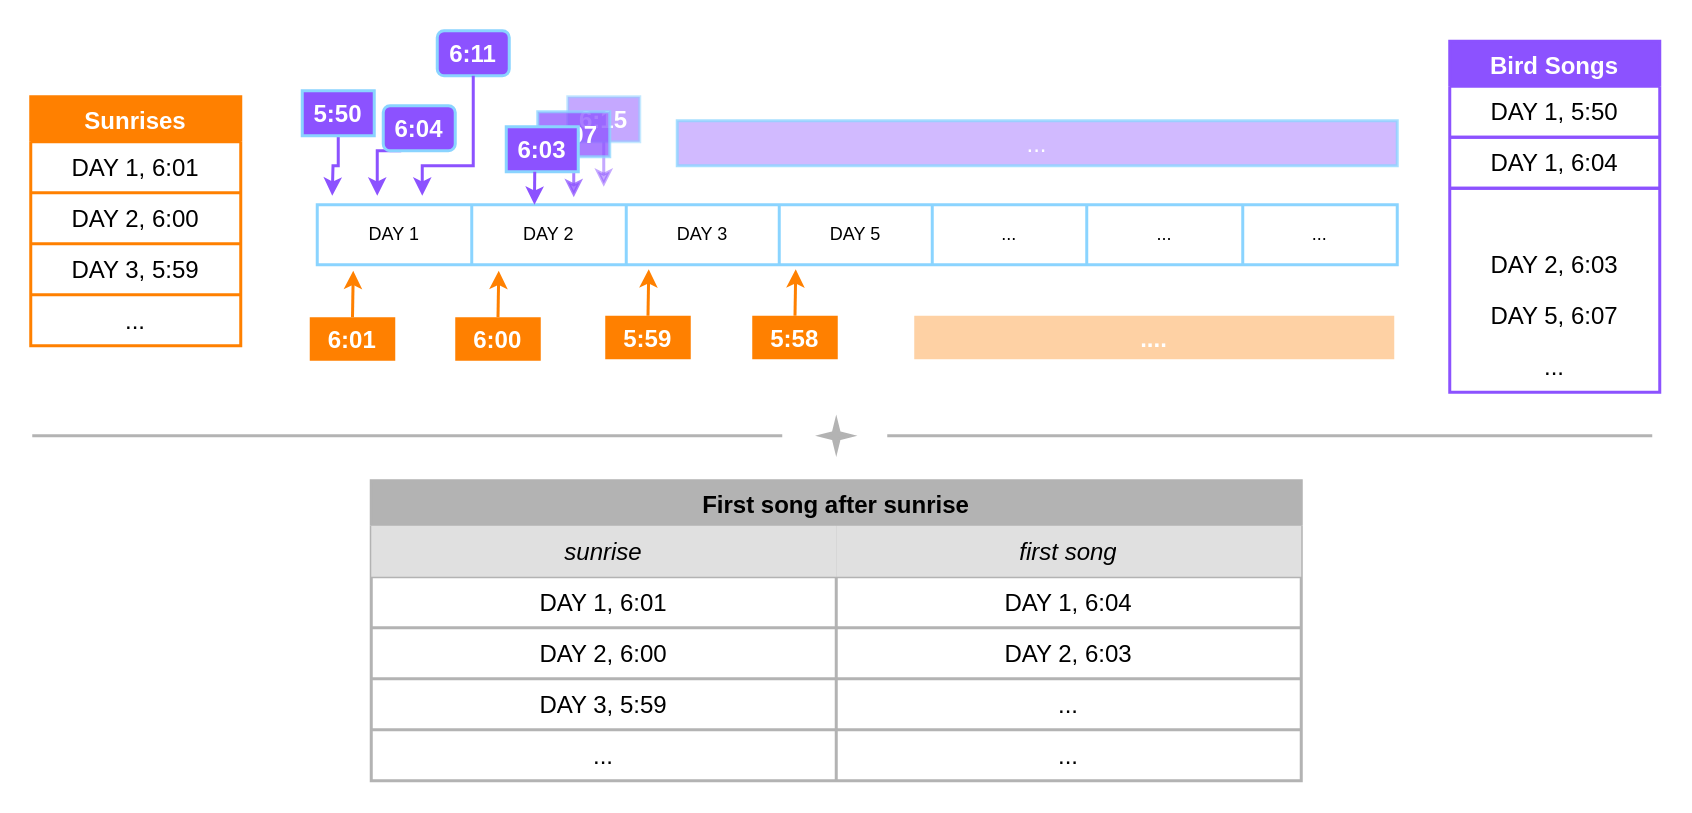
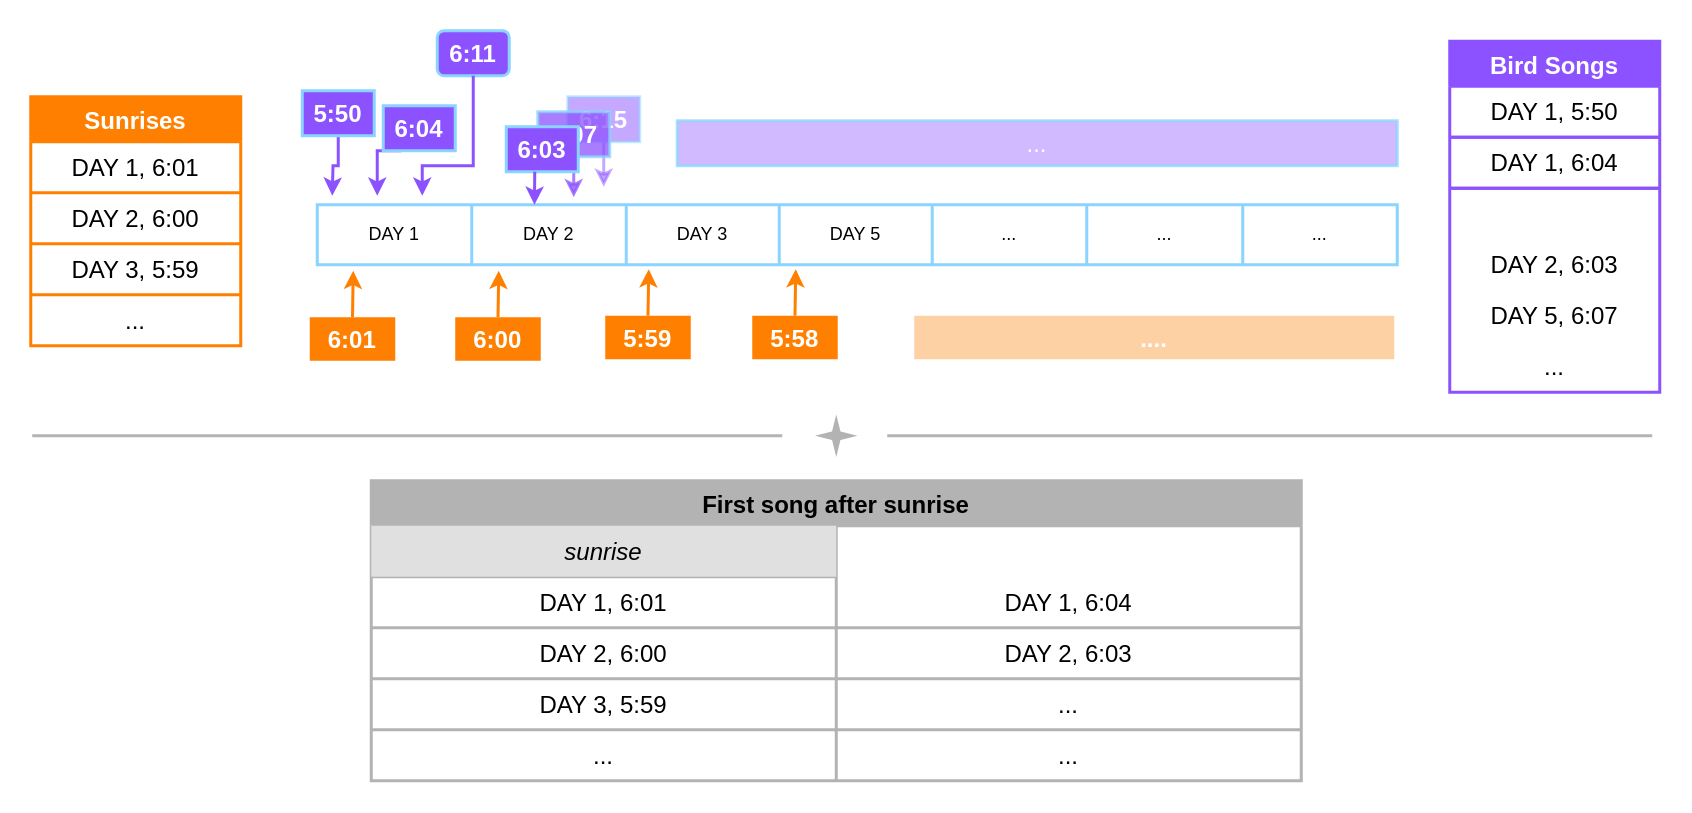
(419, 128) -> (419, 128)
(1069, 551) -> none
